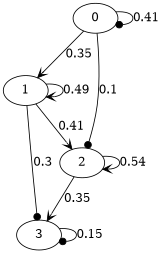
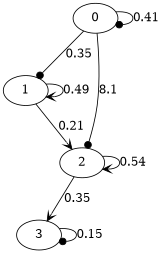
(63, 52) -> (63, 52)
(108, 91) -> (108, 91)
(71, 127) -> (71, 127)
(32, 159) -> none
